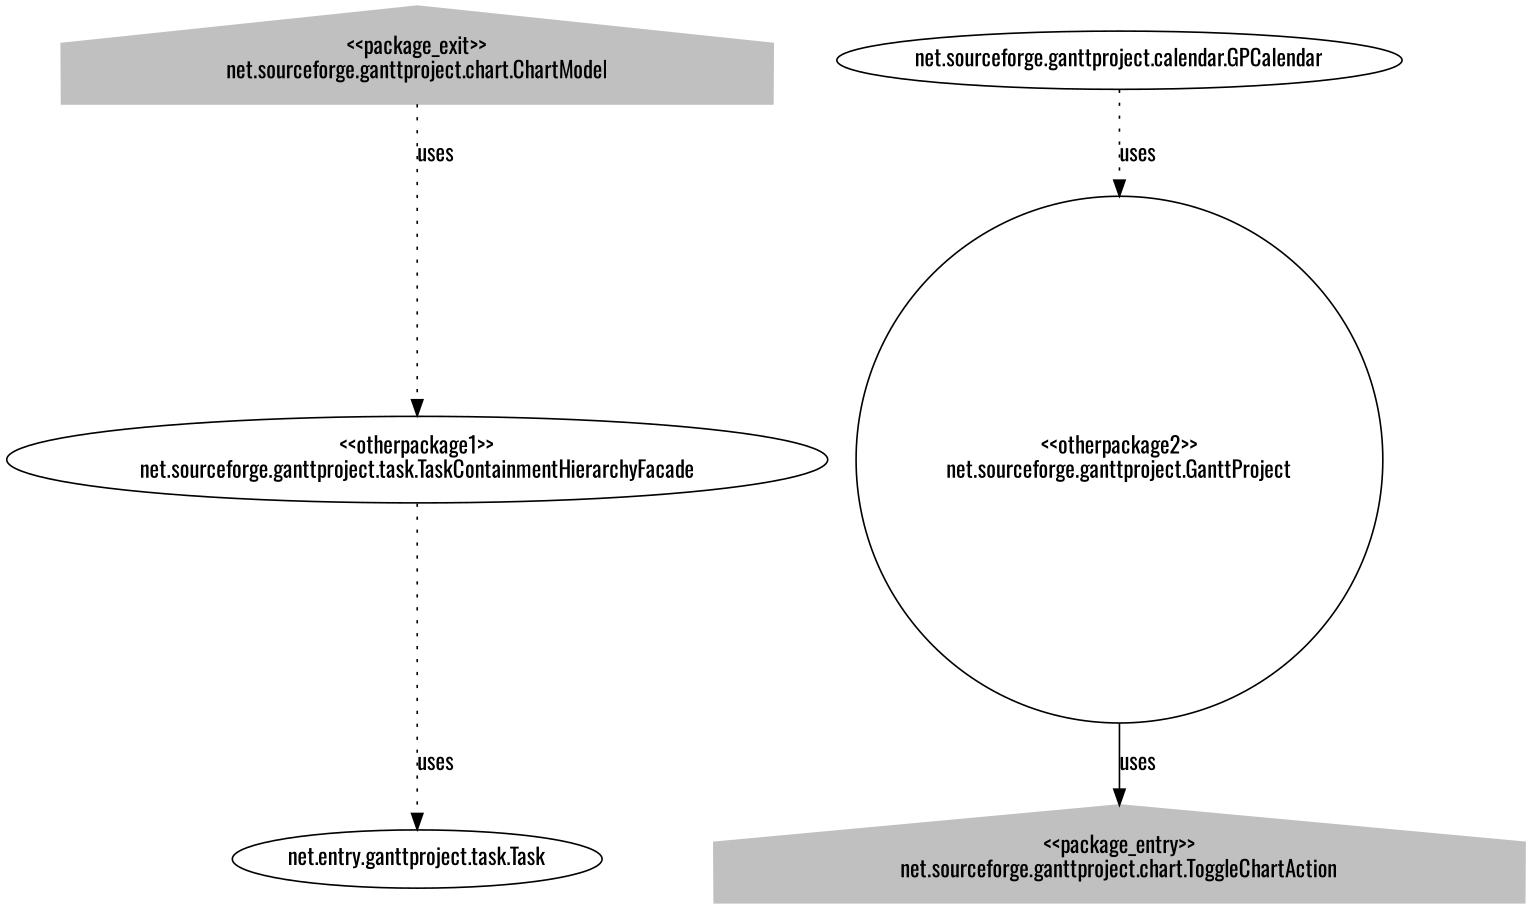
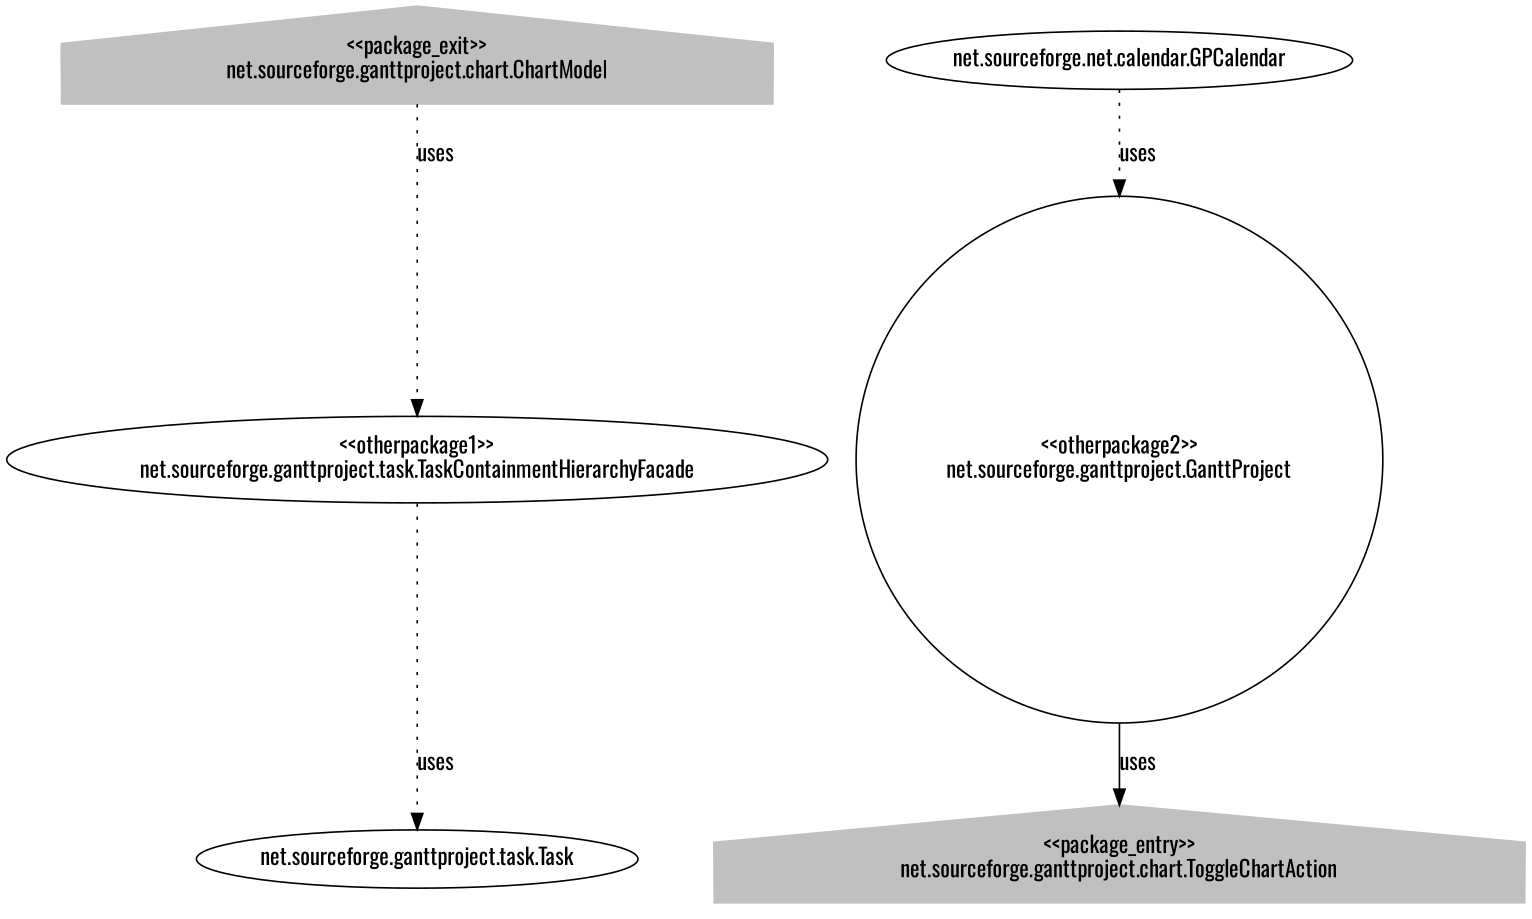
(1119, 60) -> (1119, 60)
(417, 859) -> (417, 859)
